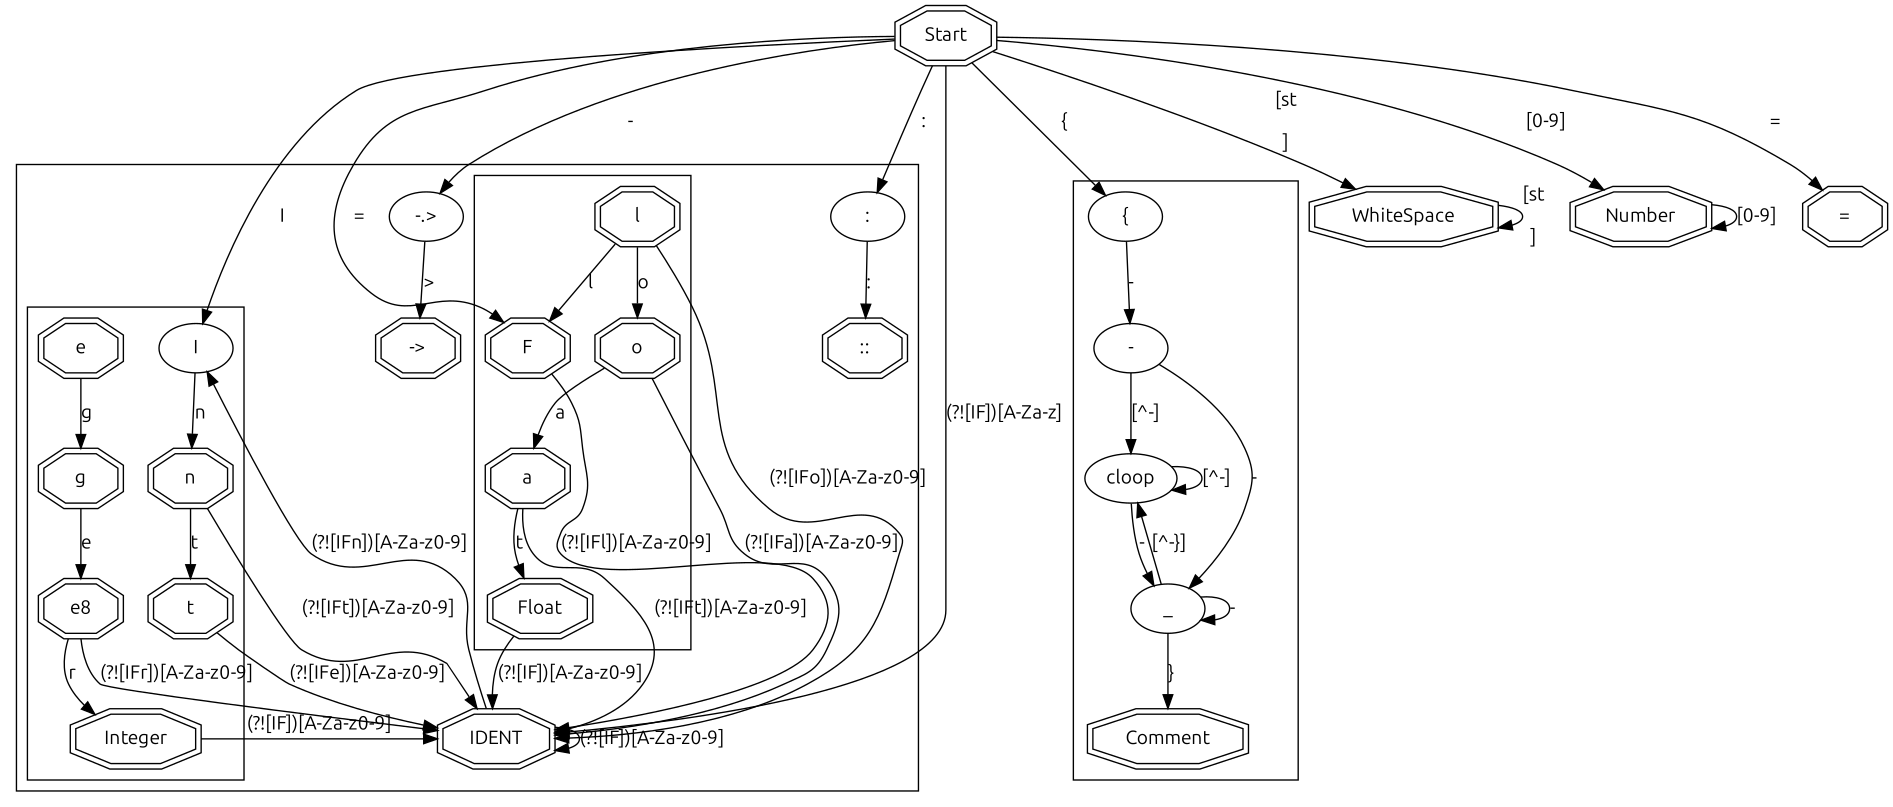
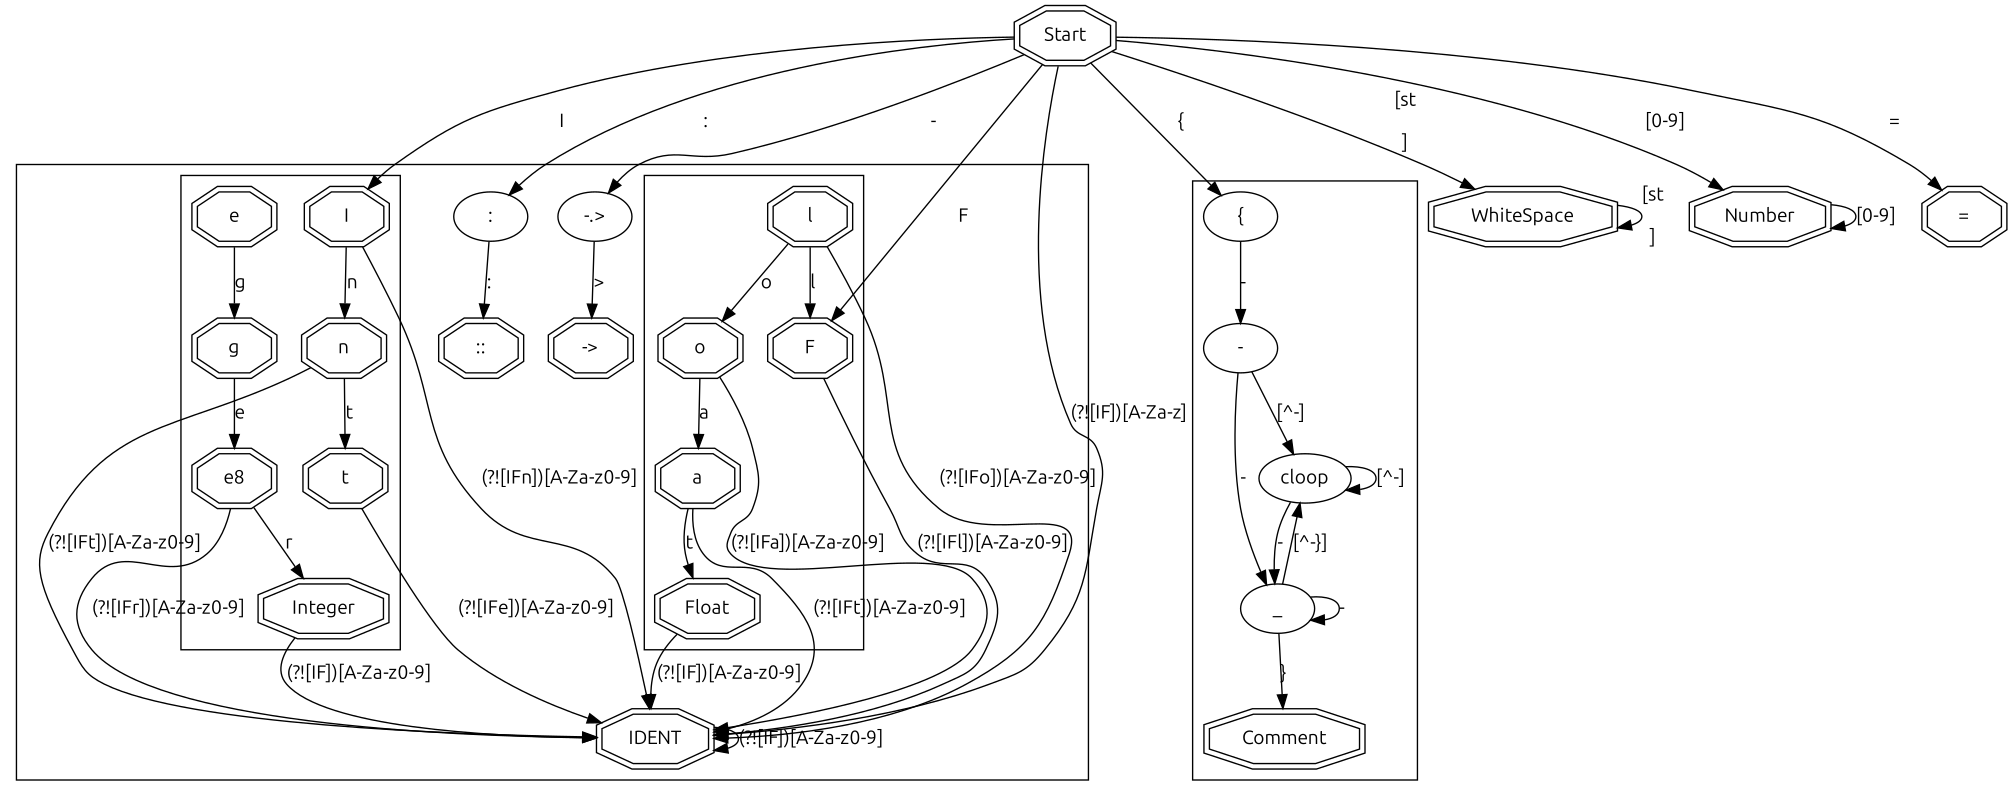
(360, 217) -> (964, 217)
(196, 348) -> (347, 217)
(354, 567) -> (477, 503)
